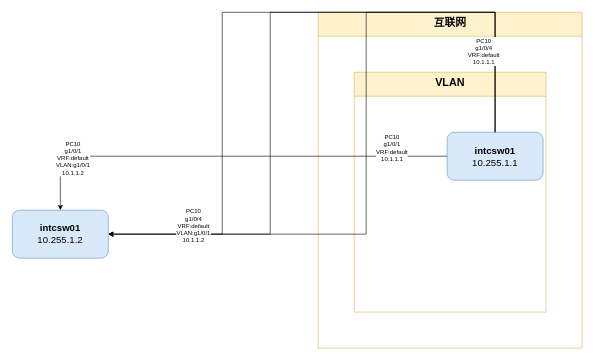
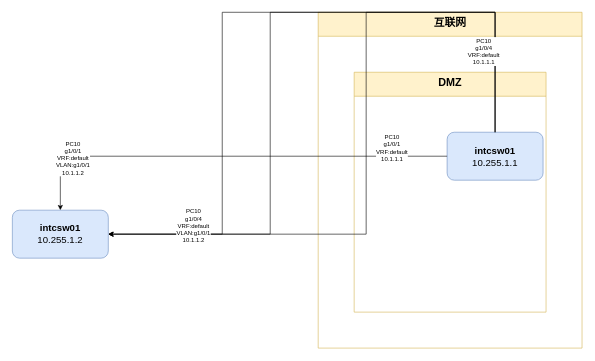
(450, 83) -> (450, 83)
